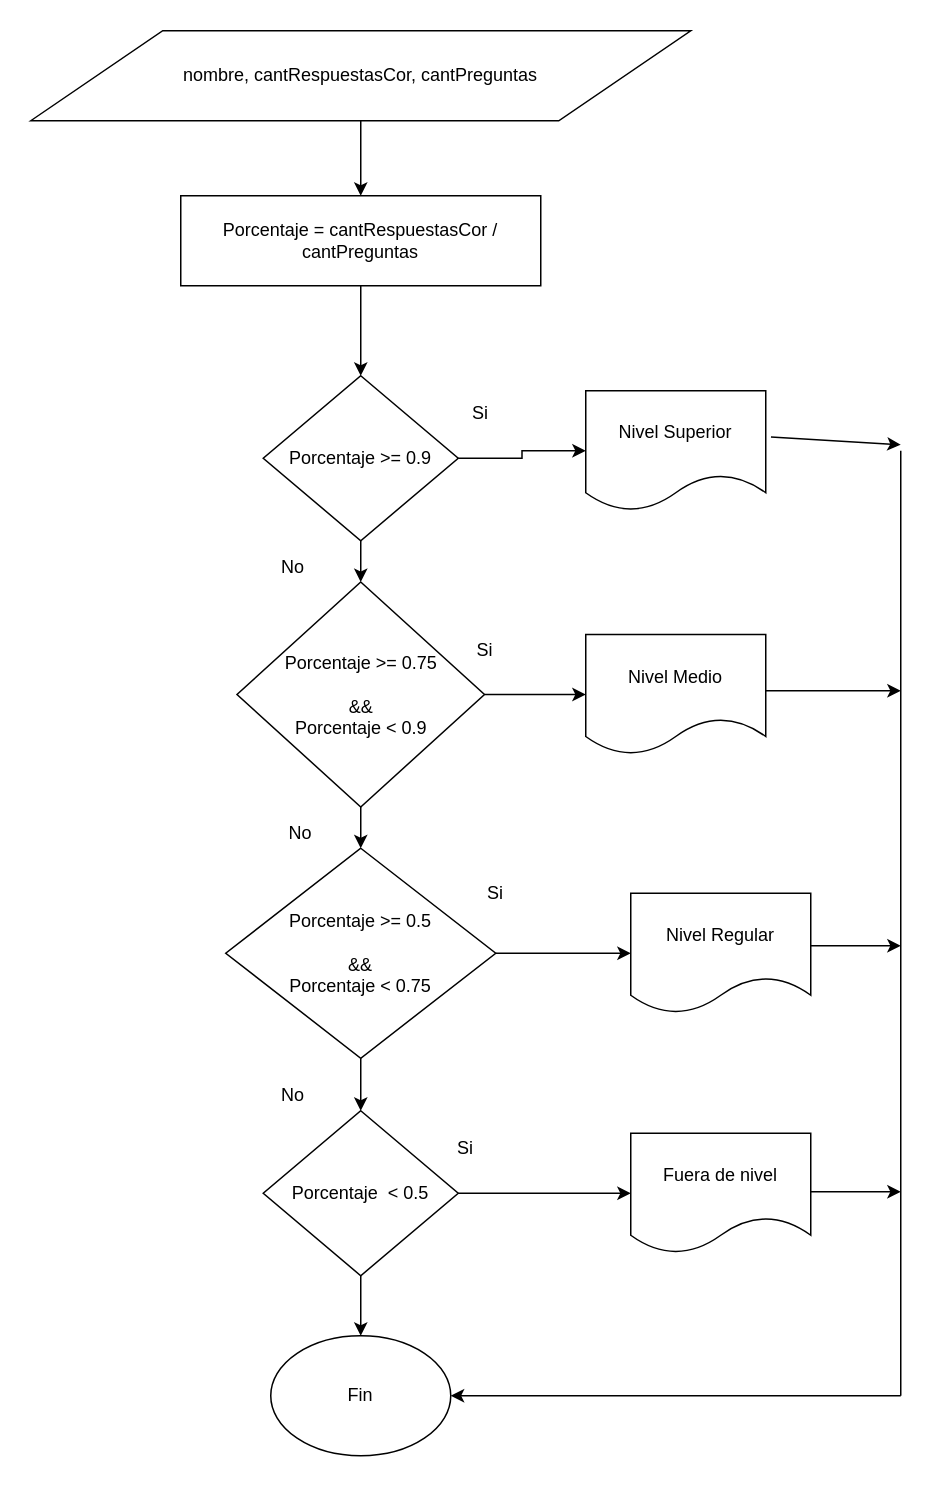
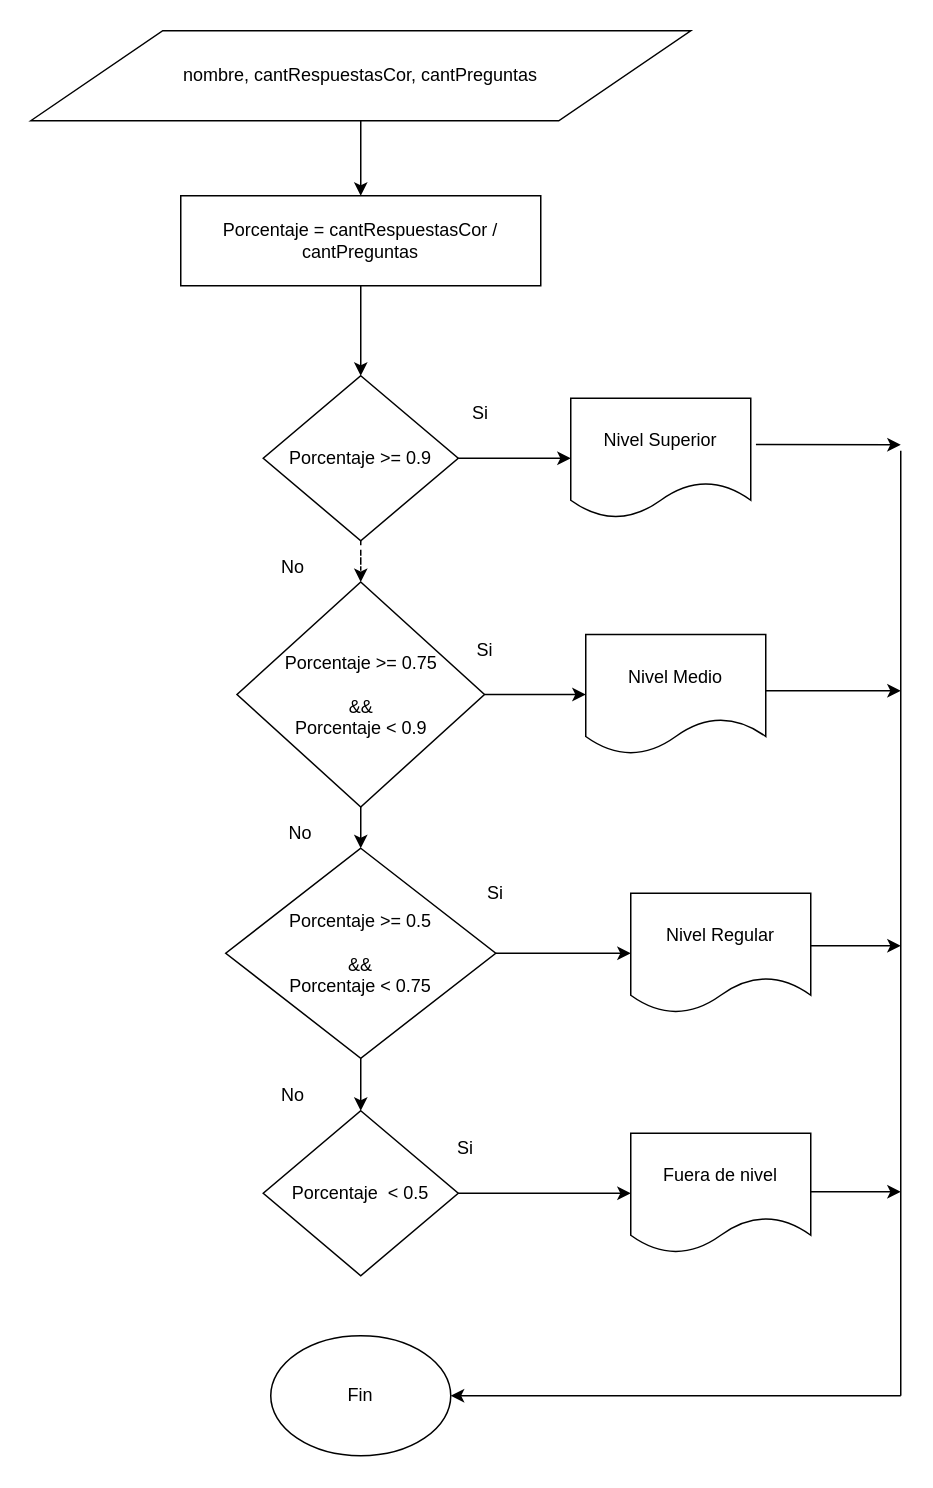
(676, 451) -> (661, 458)
(361, 554) -> (361, 554)
(361, 1301) -> none
